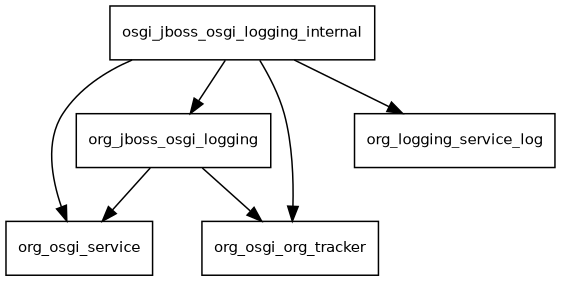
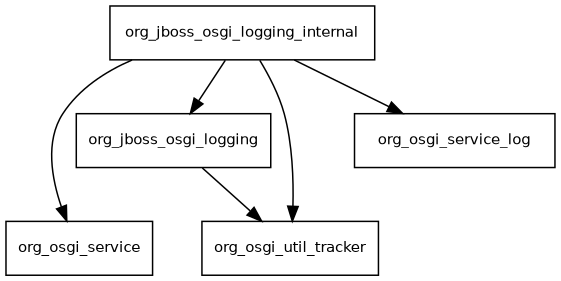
(242, 33) -> (242, 33)
(455, 141) -> (455, 141)
(131, 189) -> none
(290, 248) -> (290, 248)
